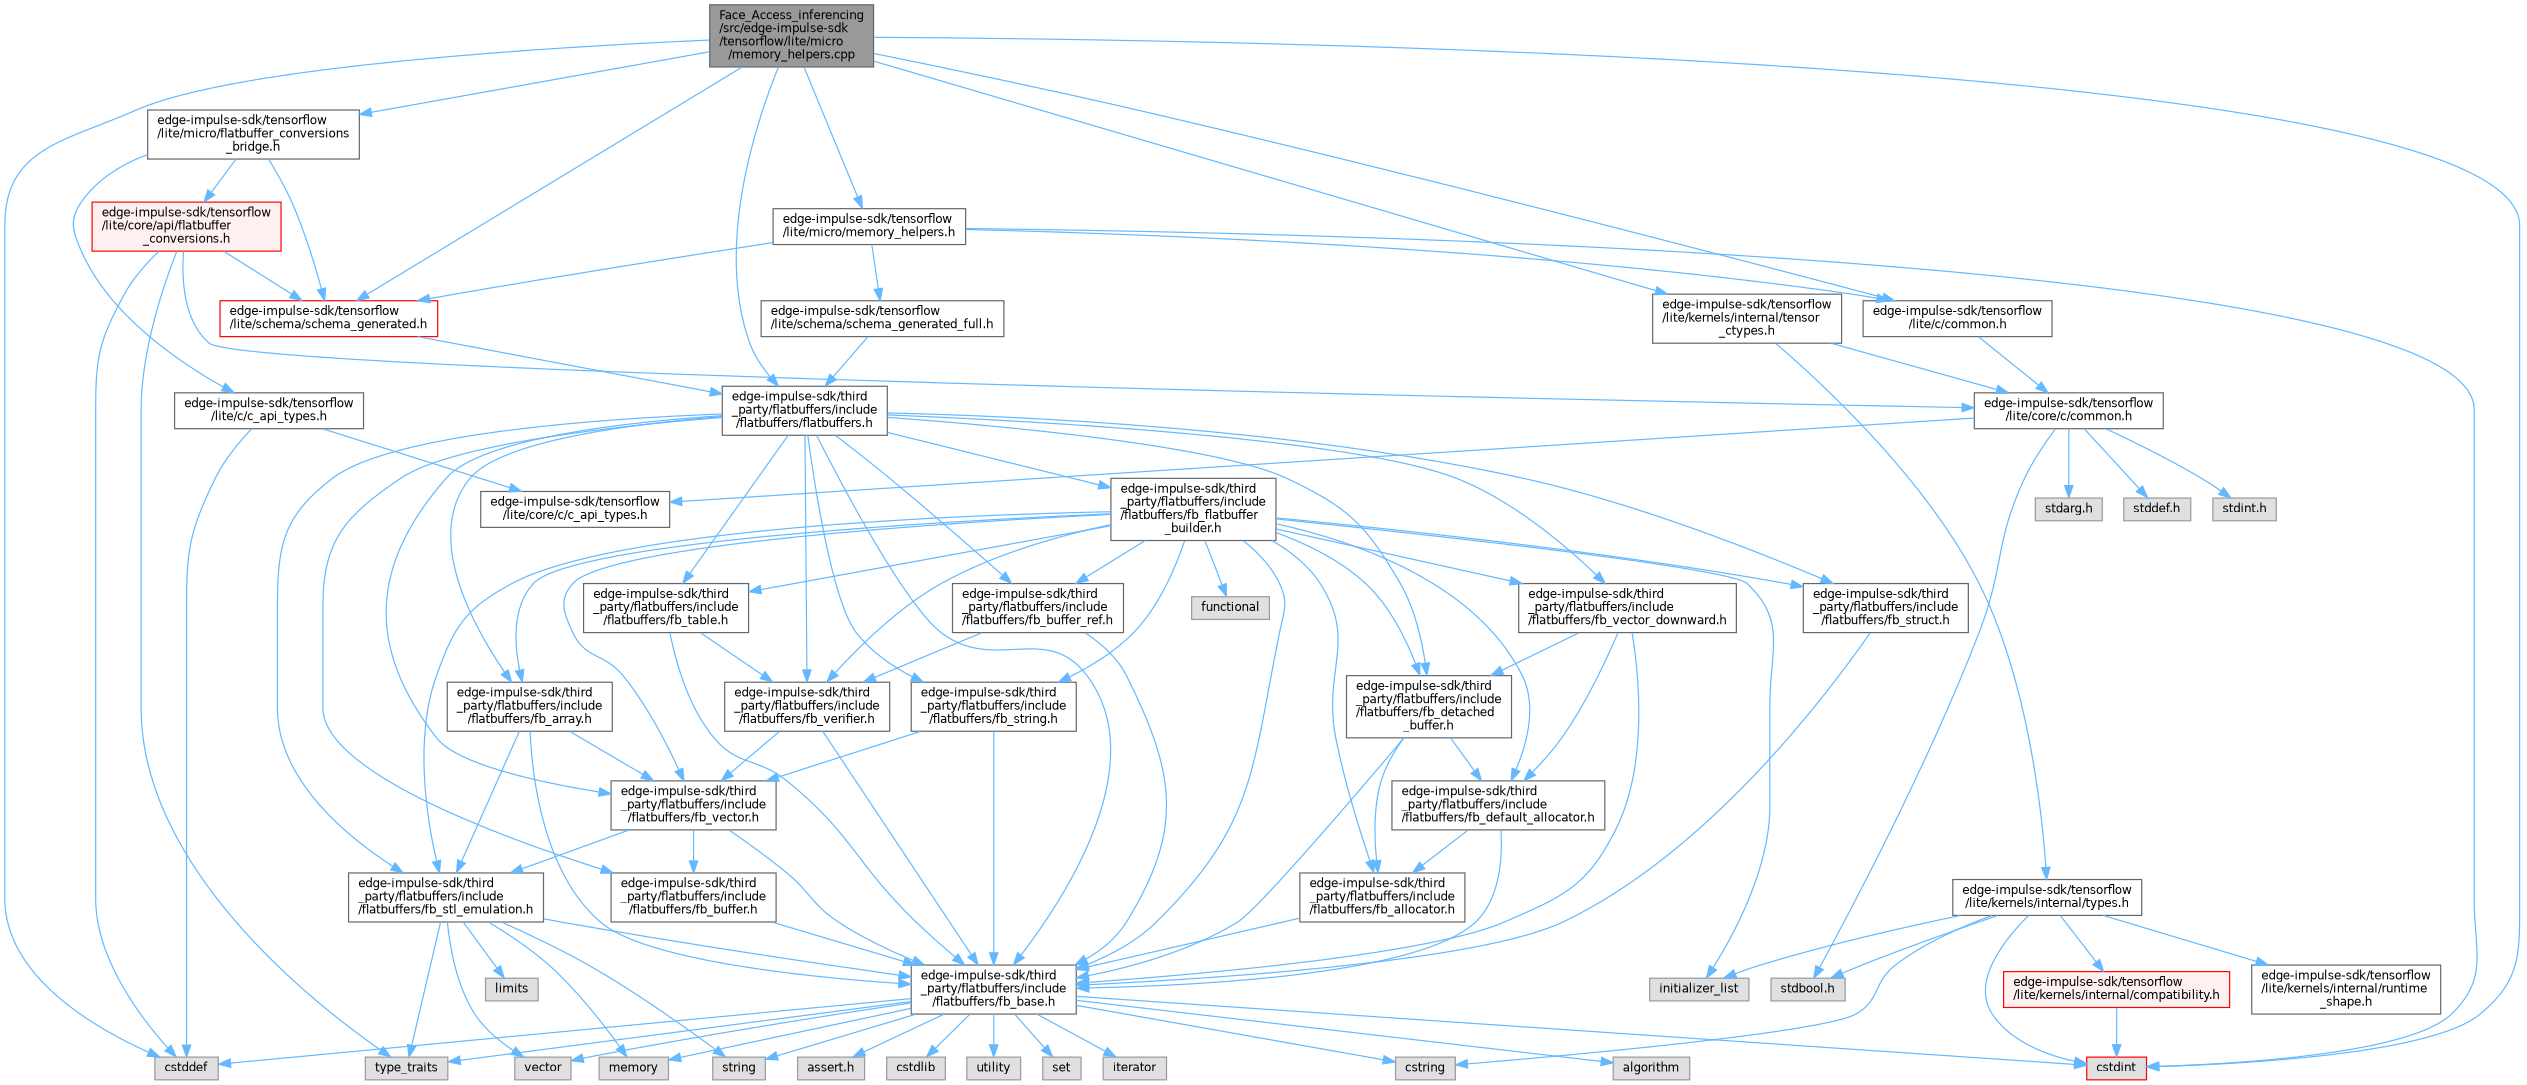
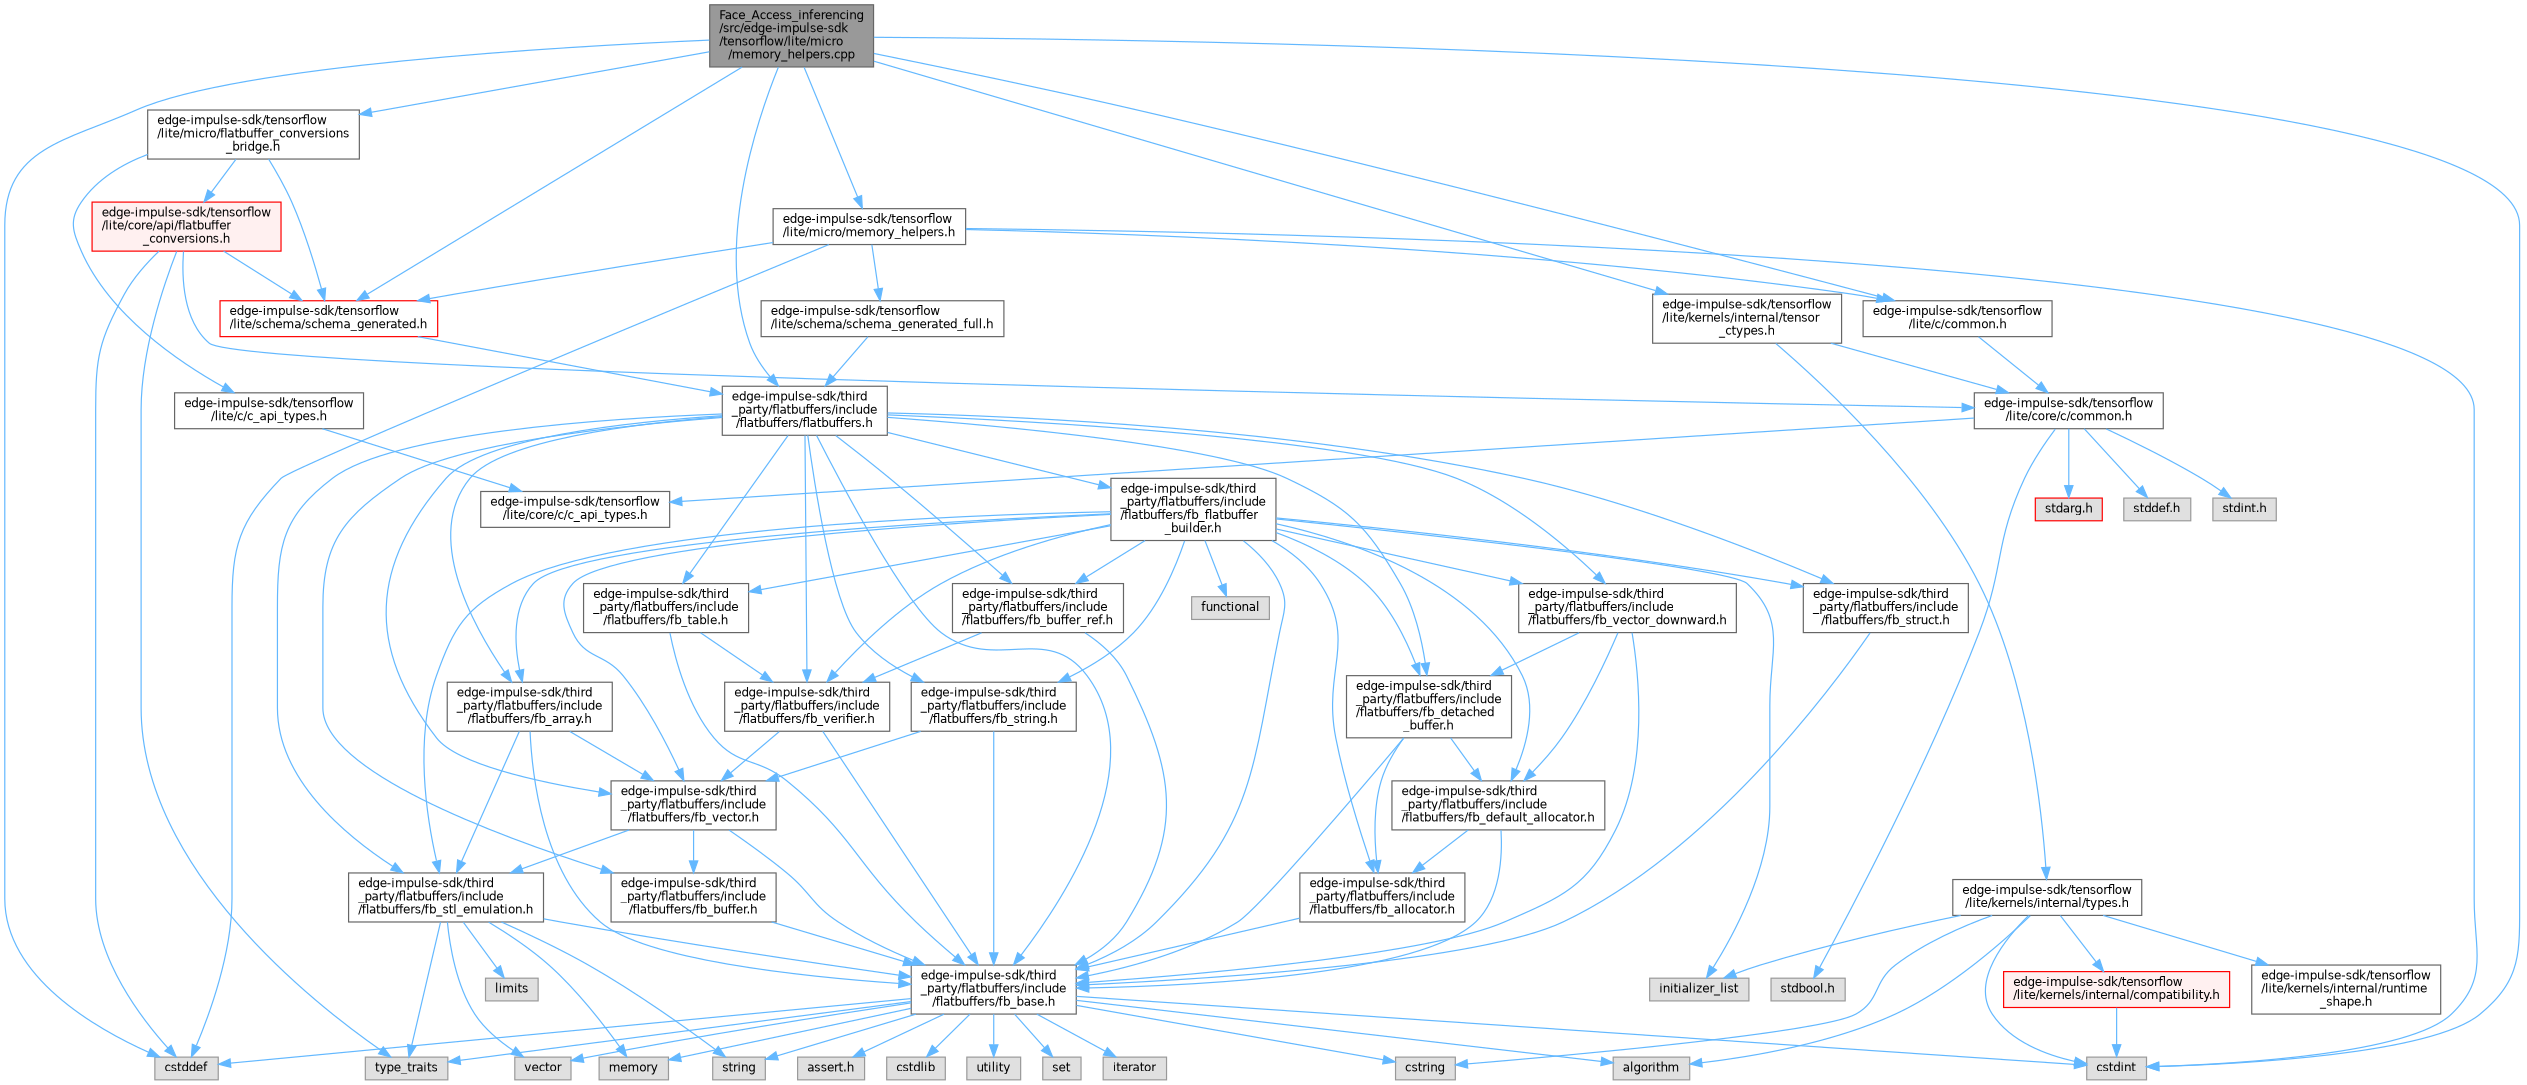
(2069, 509) -> (2069, 509)
(187, 728) -> (285, 476)
(1908, 948) -> (1880, 1020)
(2117, 1068) -> (2117, 1068)
